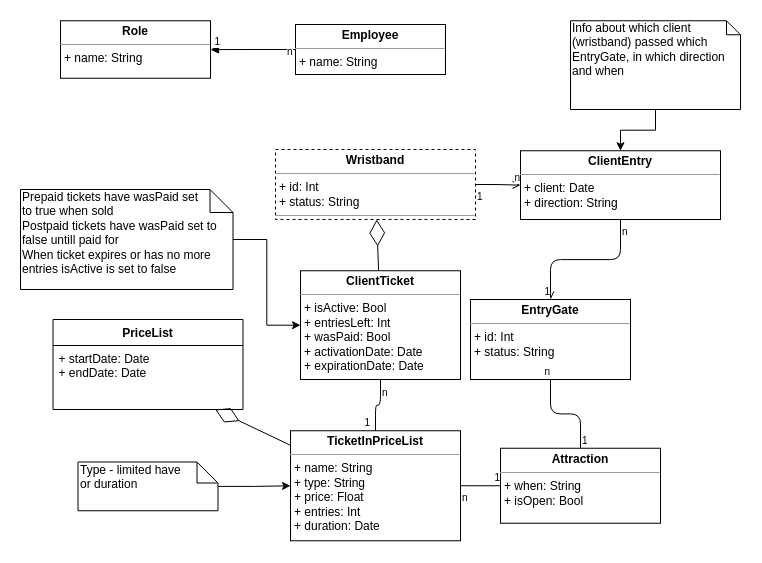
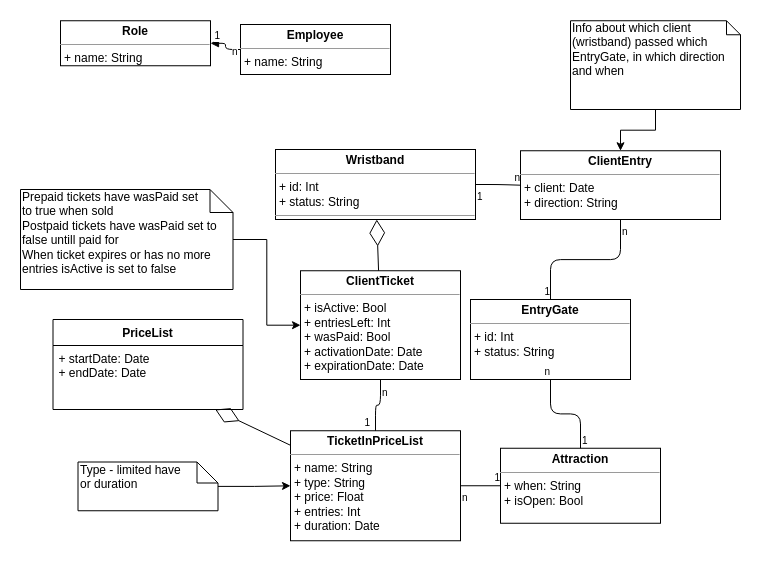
(136, 50) -> (136, 43)
(371, 50) -> (316, 50)
(376, 185) -> (376, 185)
(514, 185) -> (515, 185)
(551, 294) -> (551, 294)
